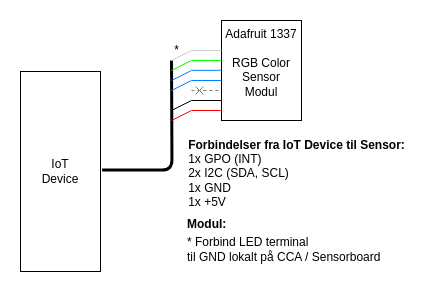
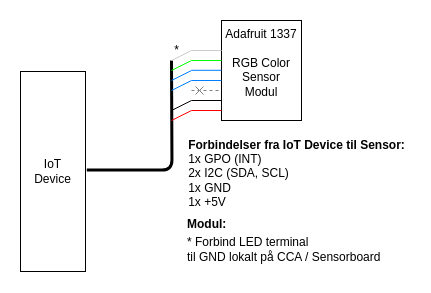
(61, 172) -> (53, 172)
